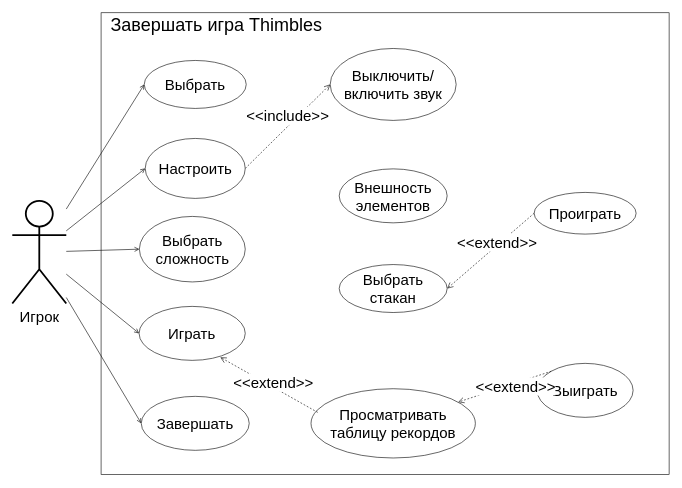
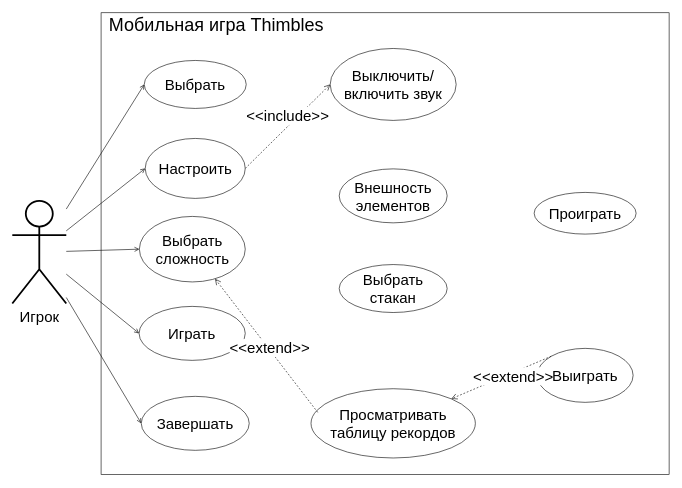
(217, 24) -> (217, 24)
(499, 243) -> none
(585, 390) -> (585, 375)
(283, 393) -> (249, 323)
